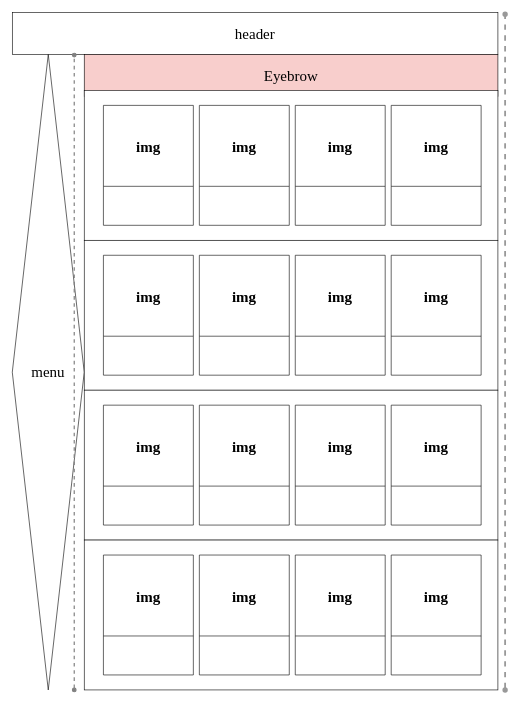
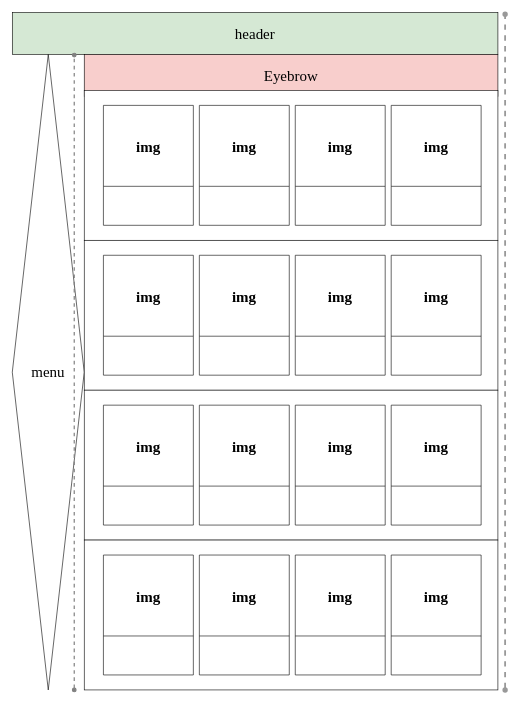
(255, 33) -> (255, 33)
